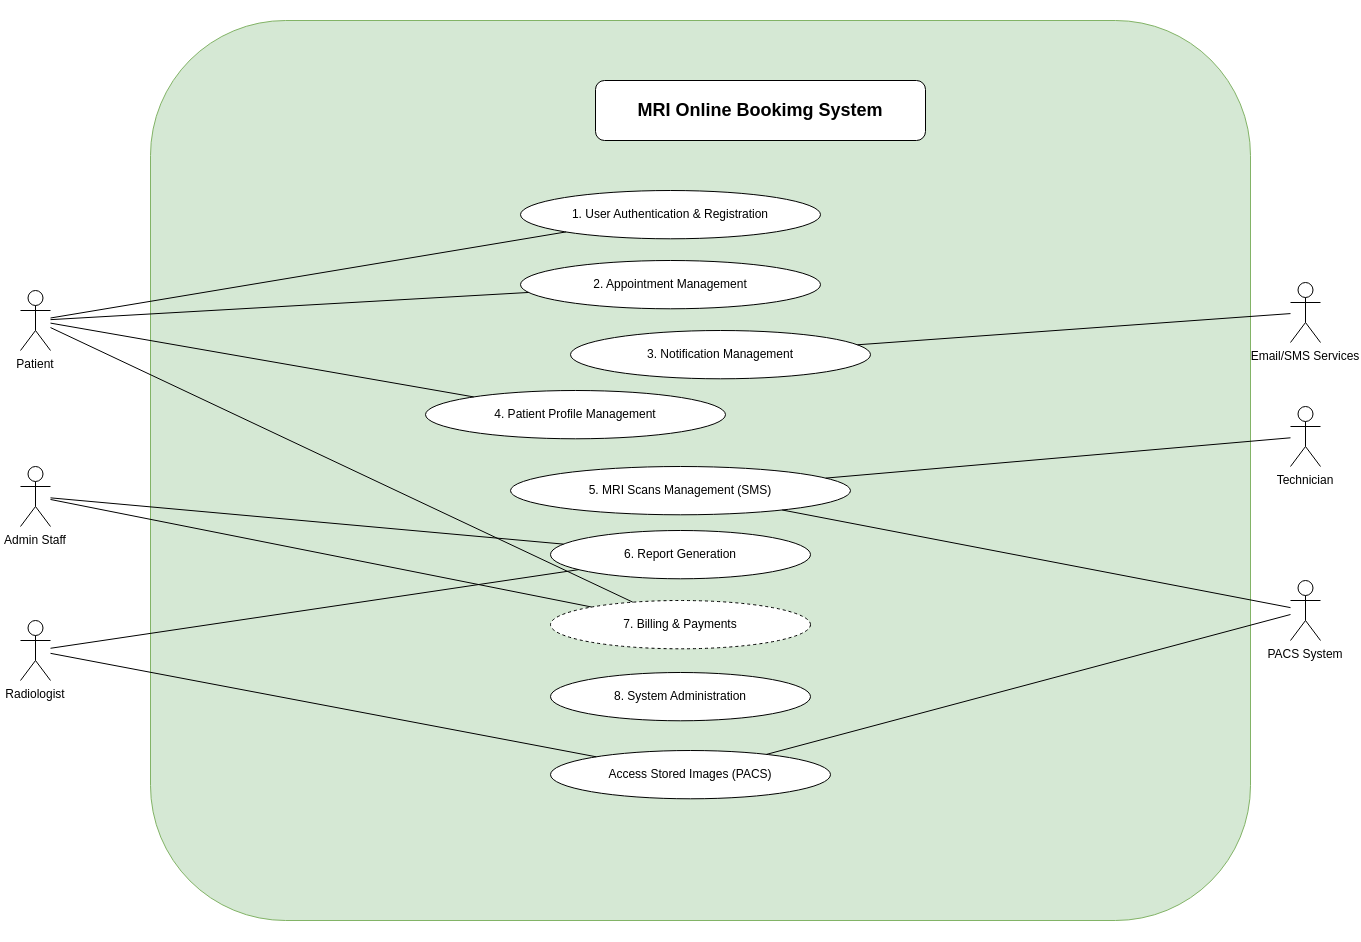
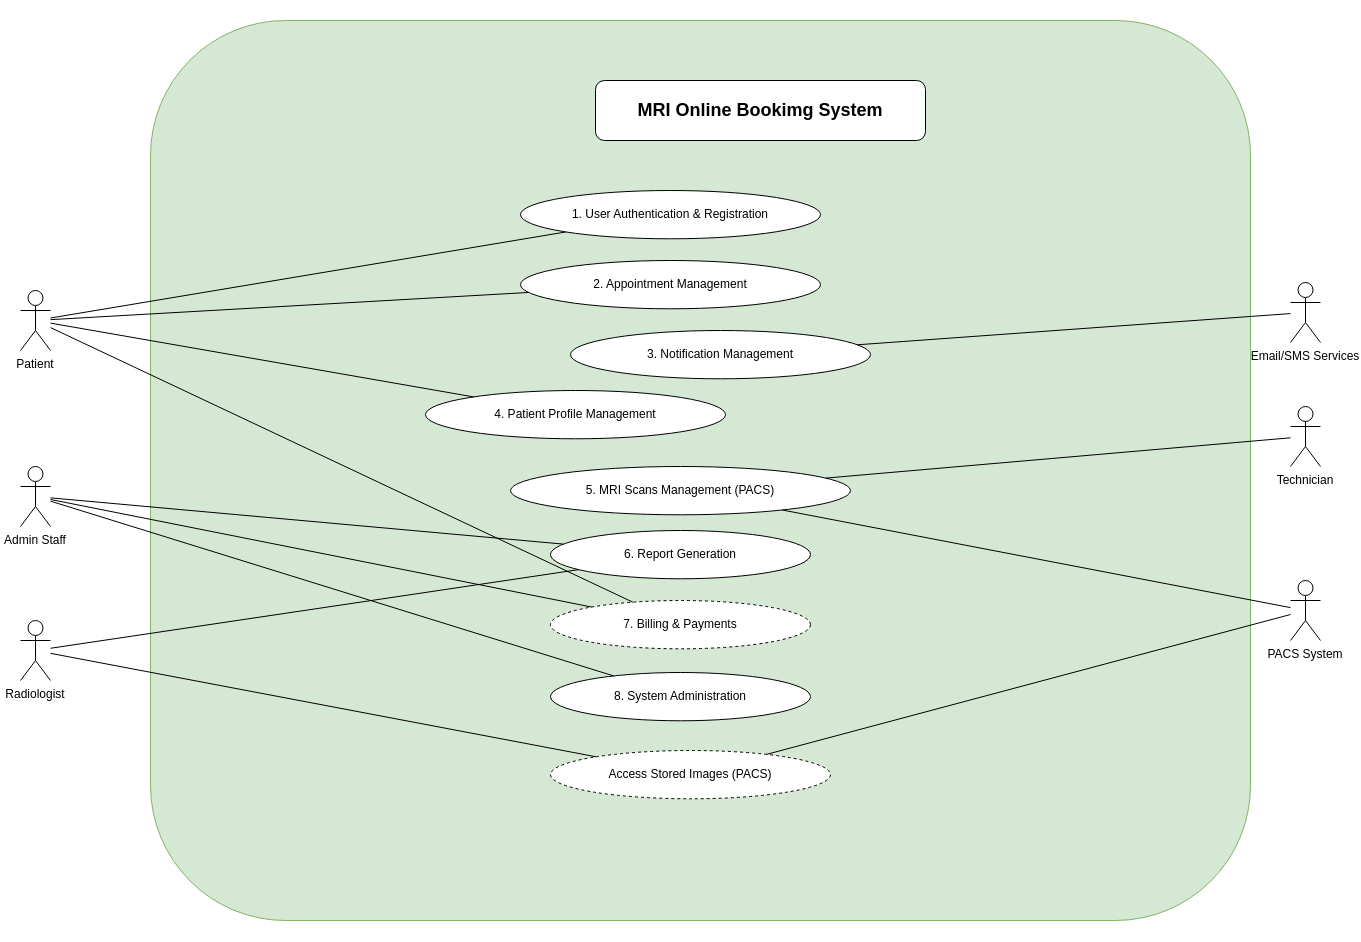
(681, 491) -> (681, 491)
none -> (332, 588)
(691, 775) -> (691, 775)
